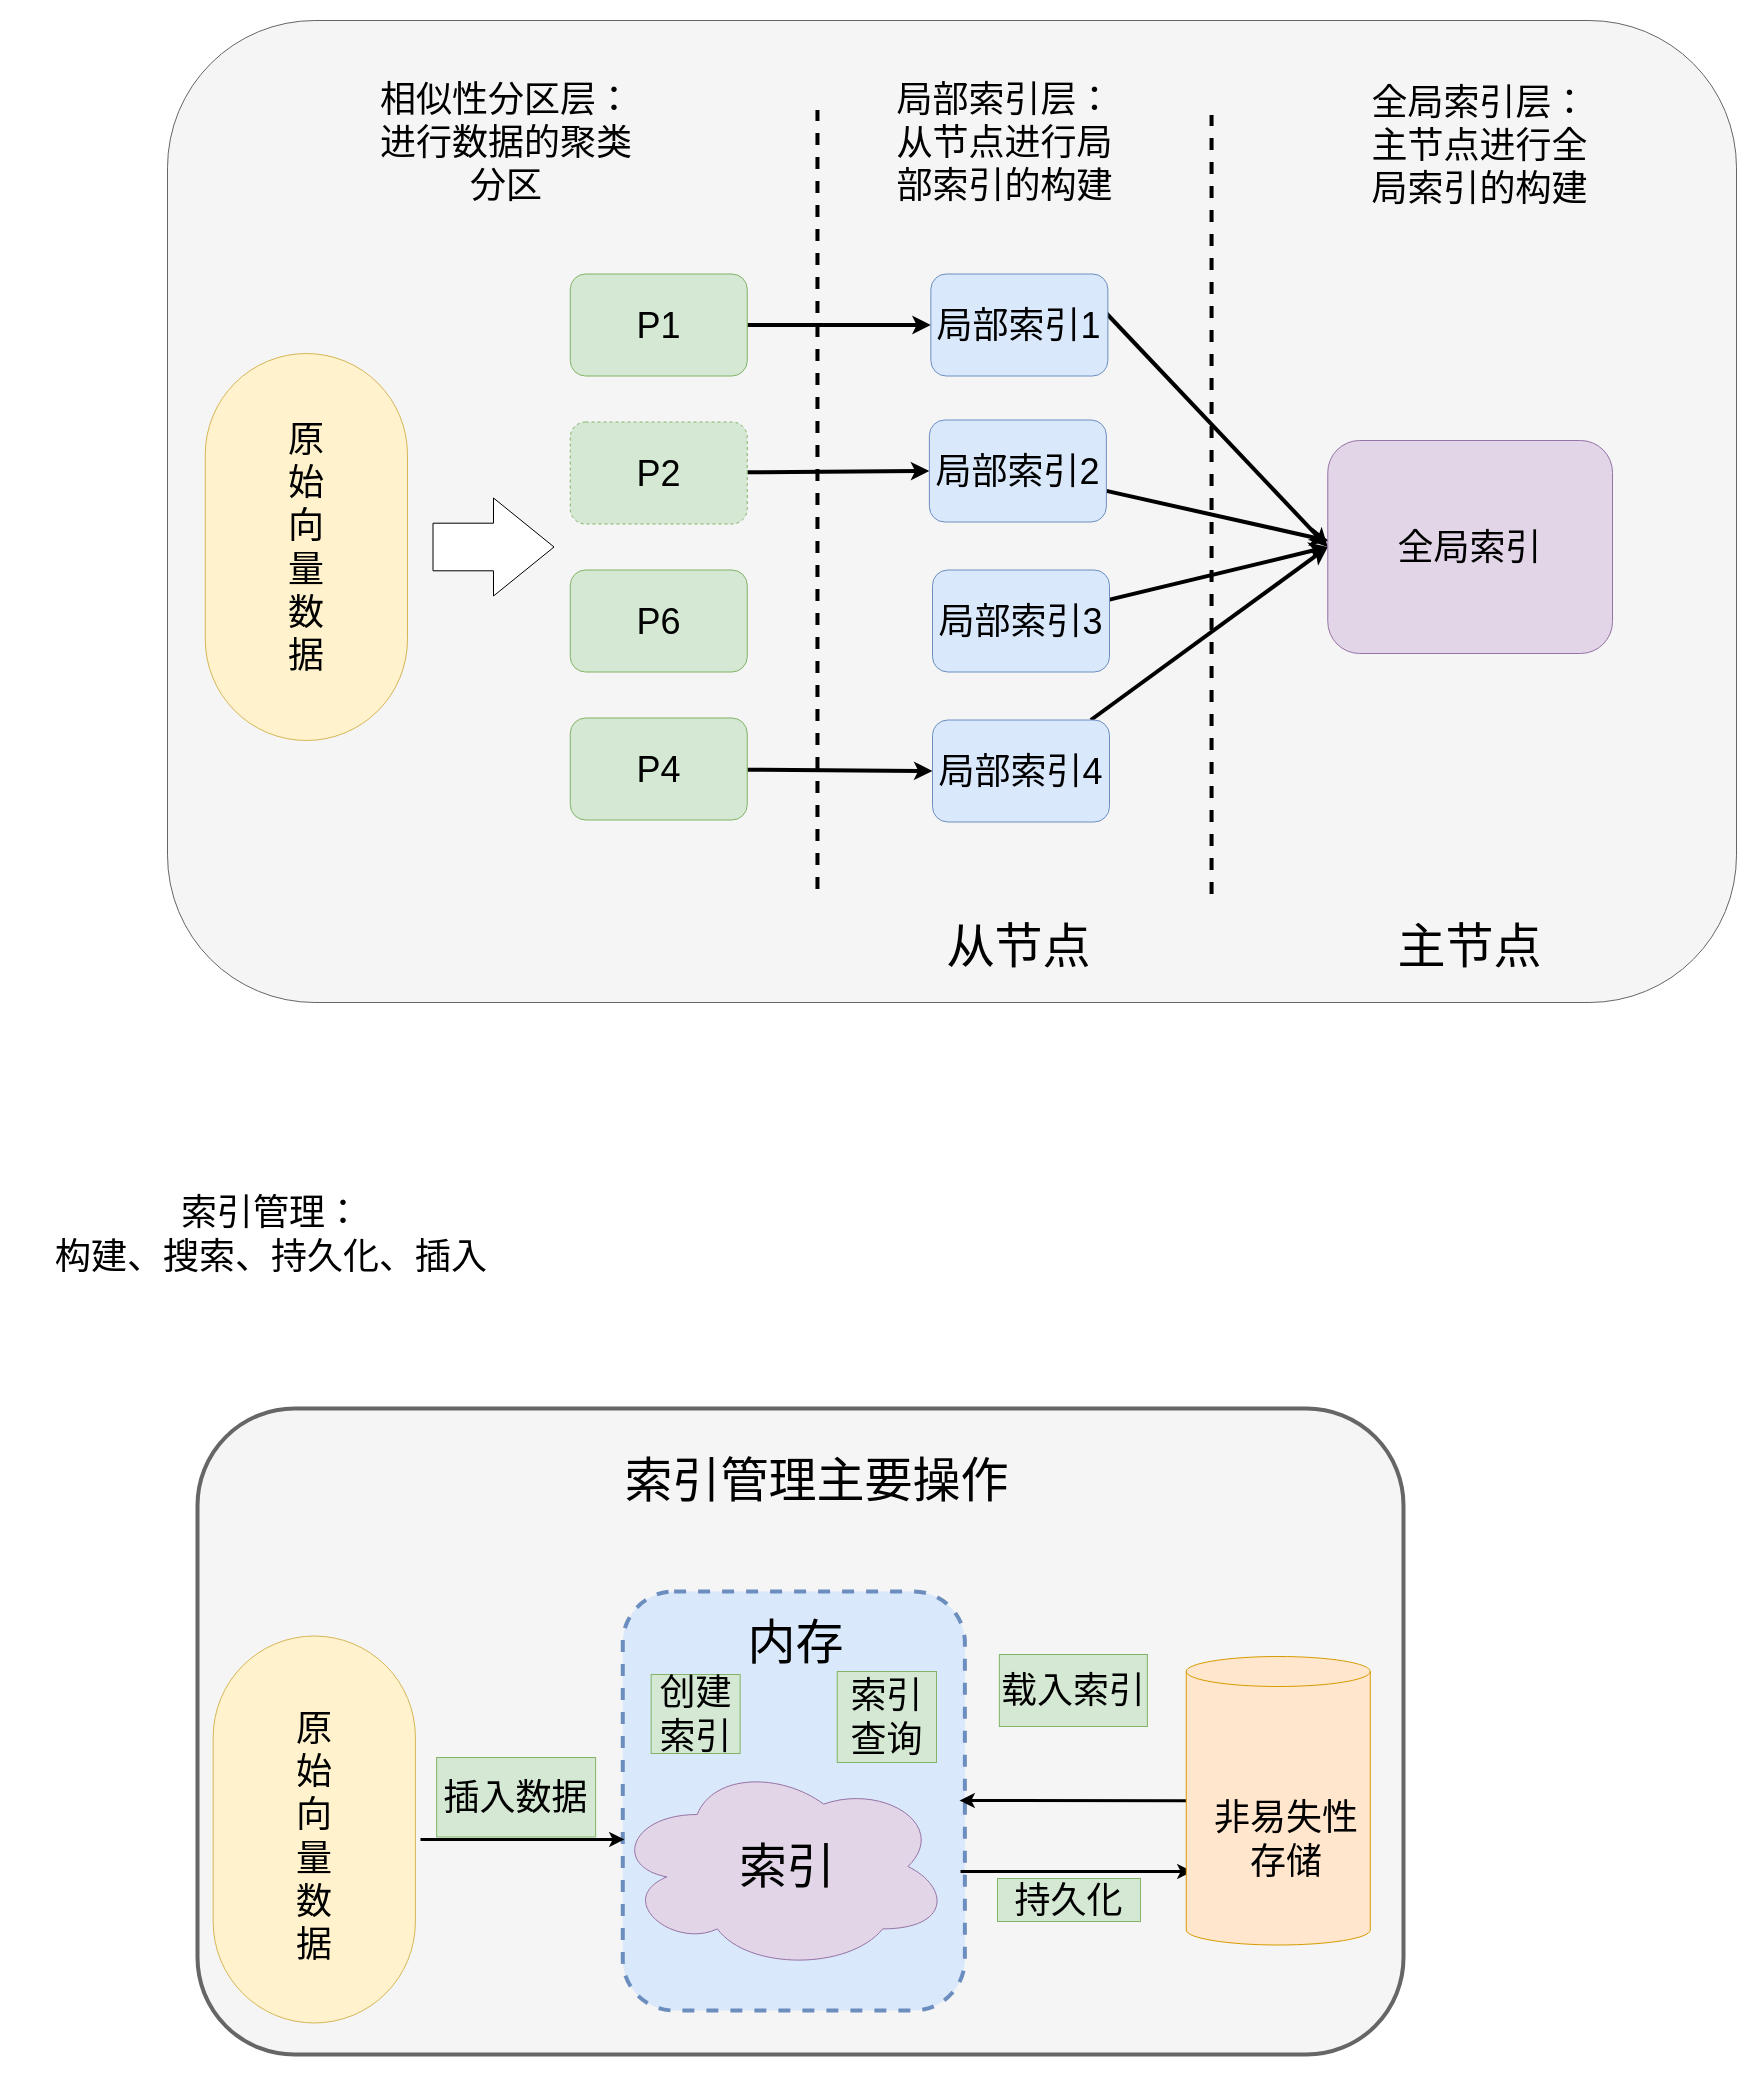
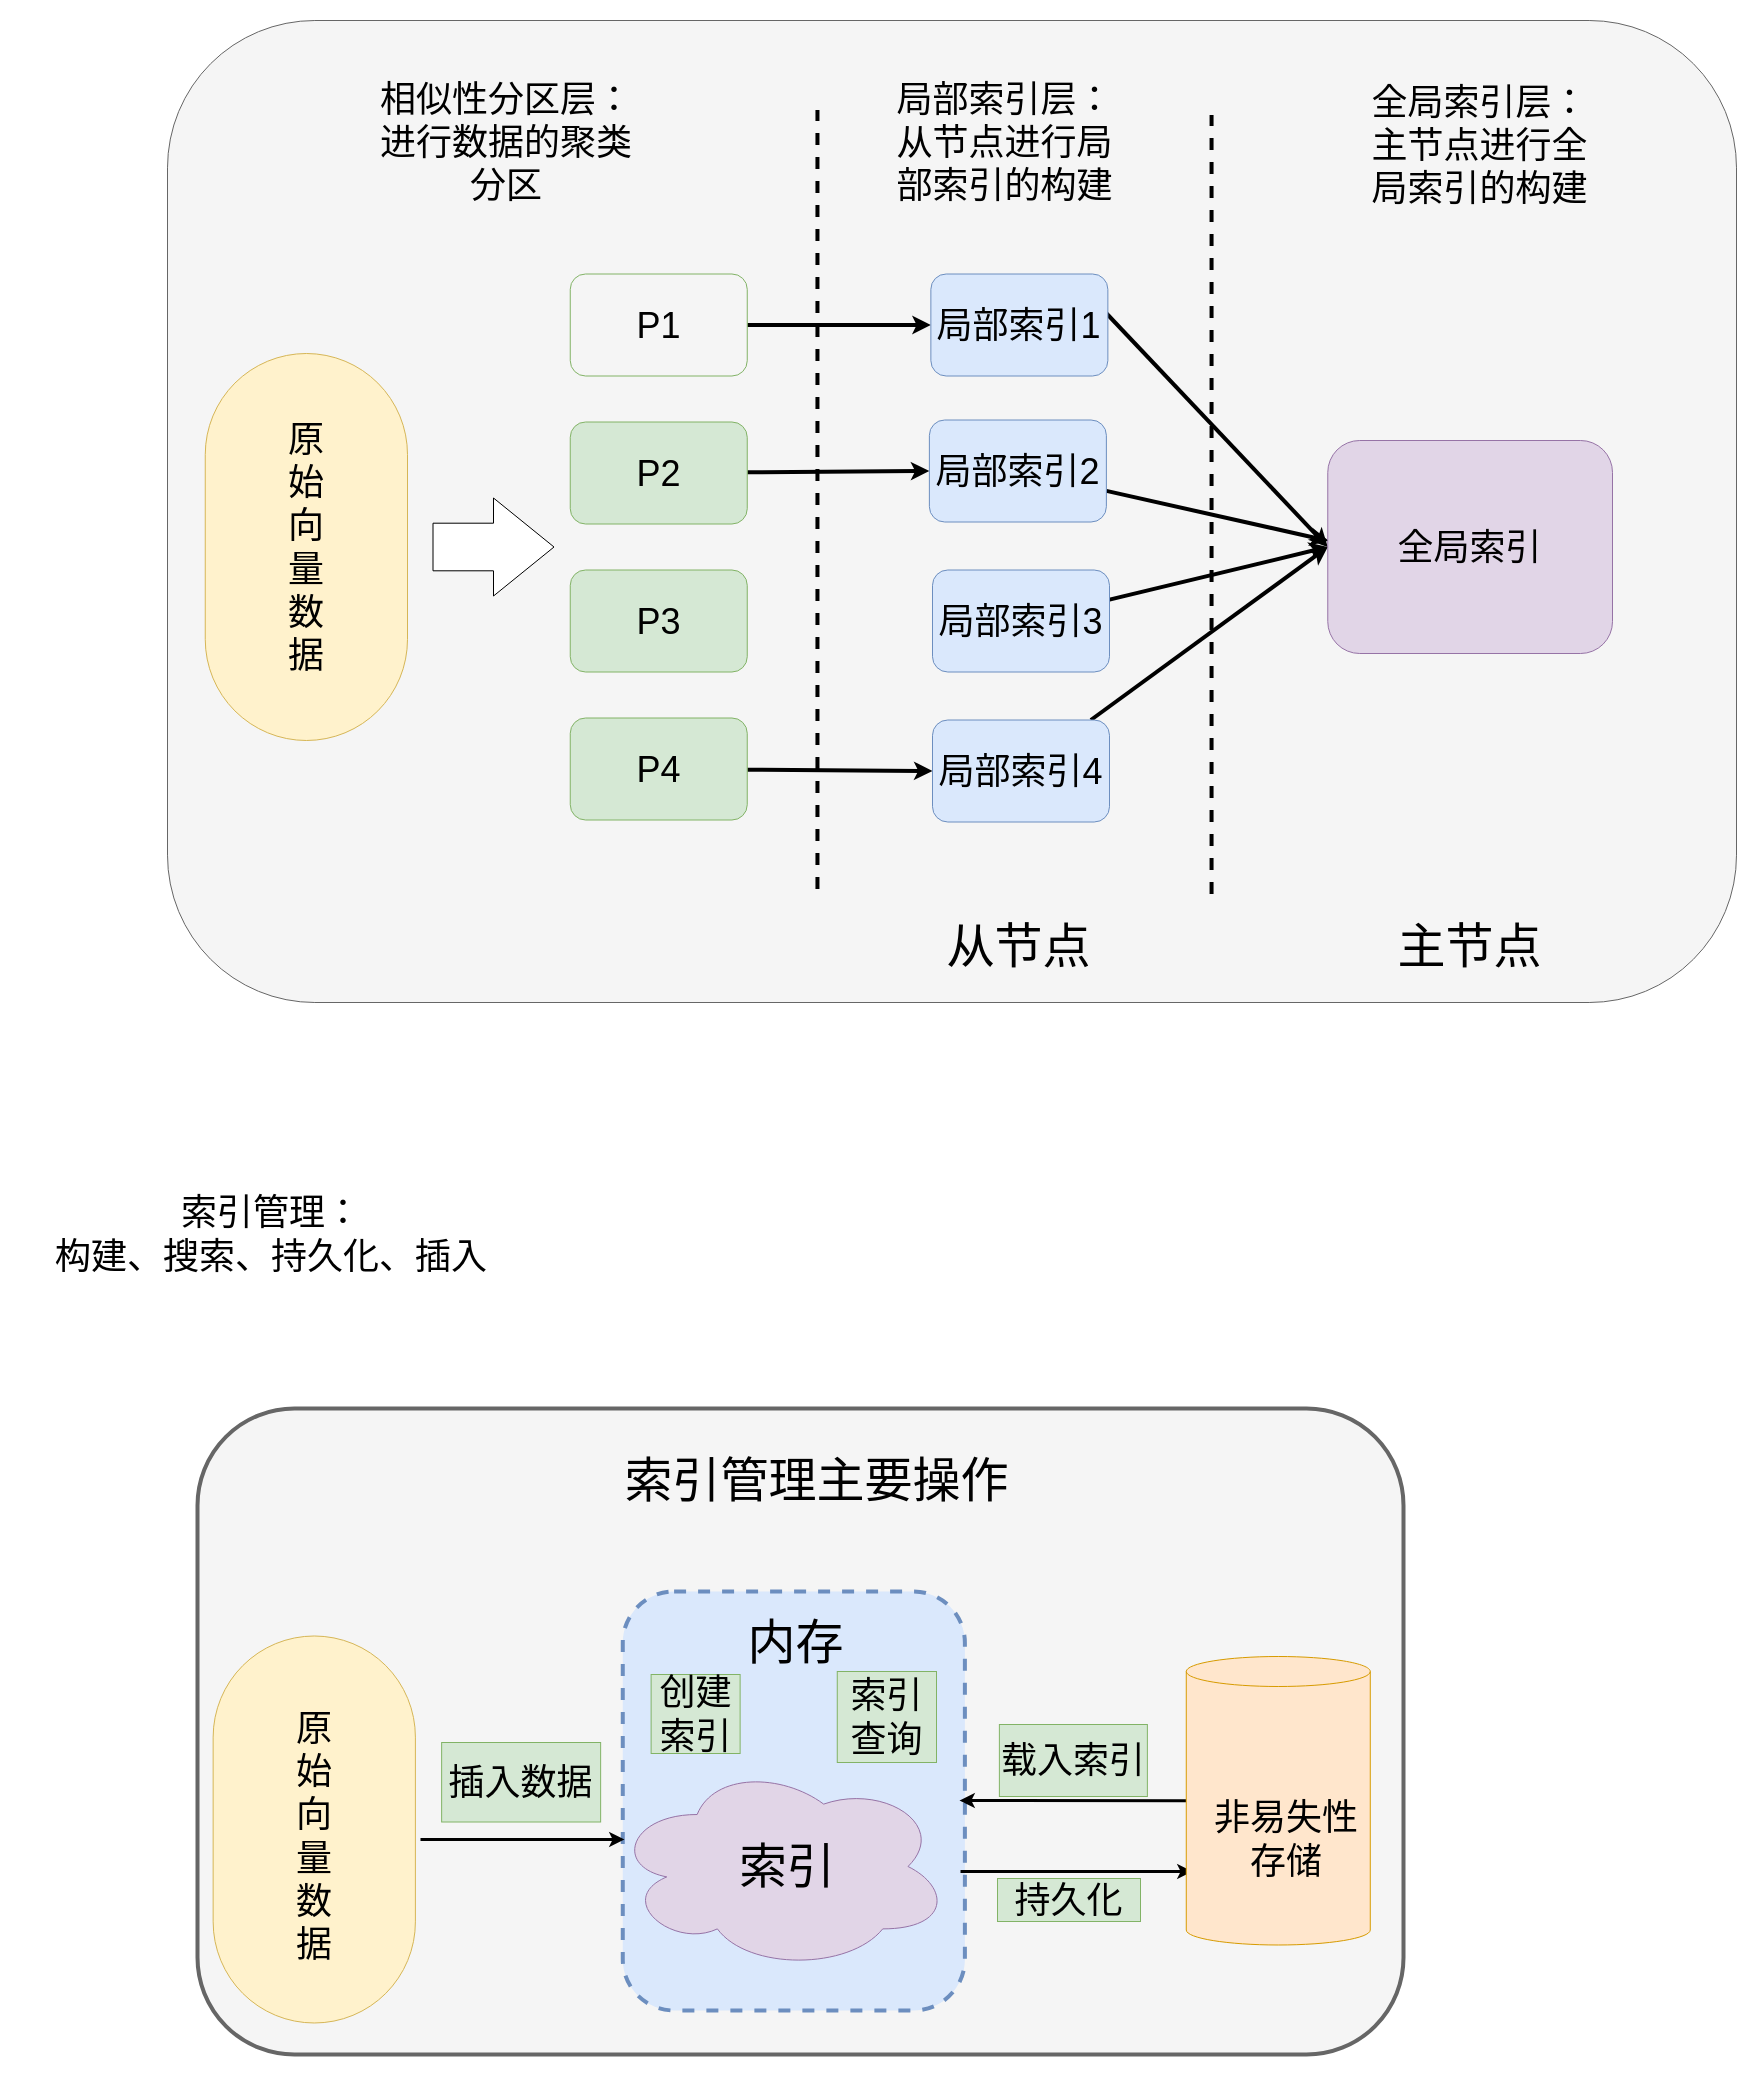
(659, 325) -> (659, 325)
(659, 473) -> (659, 473)
(659, 622) -> (659, 622)
(1073, 1691) -> (1073, 1761)
(516, 1797) -> (521, 1782)
